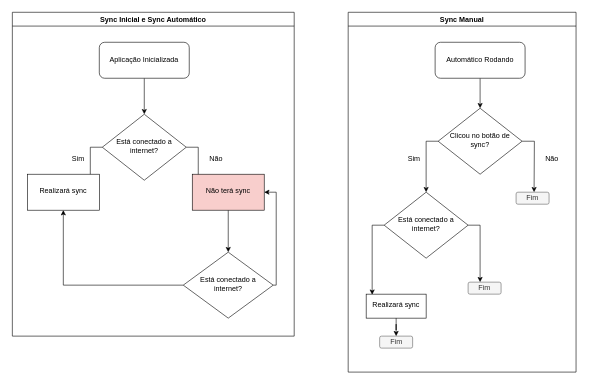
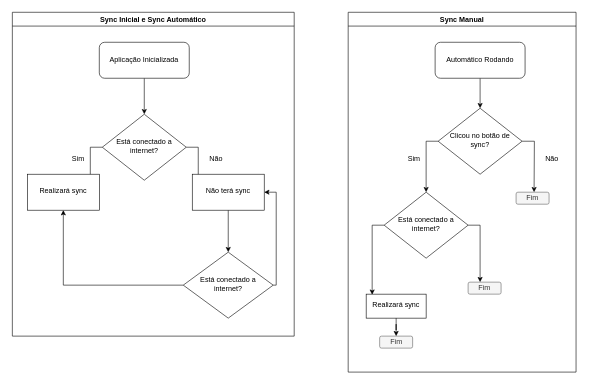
(228, 192) -> (228, 192)
